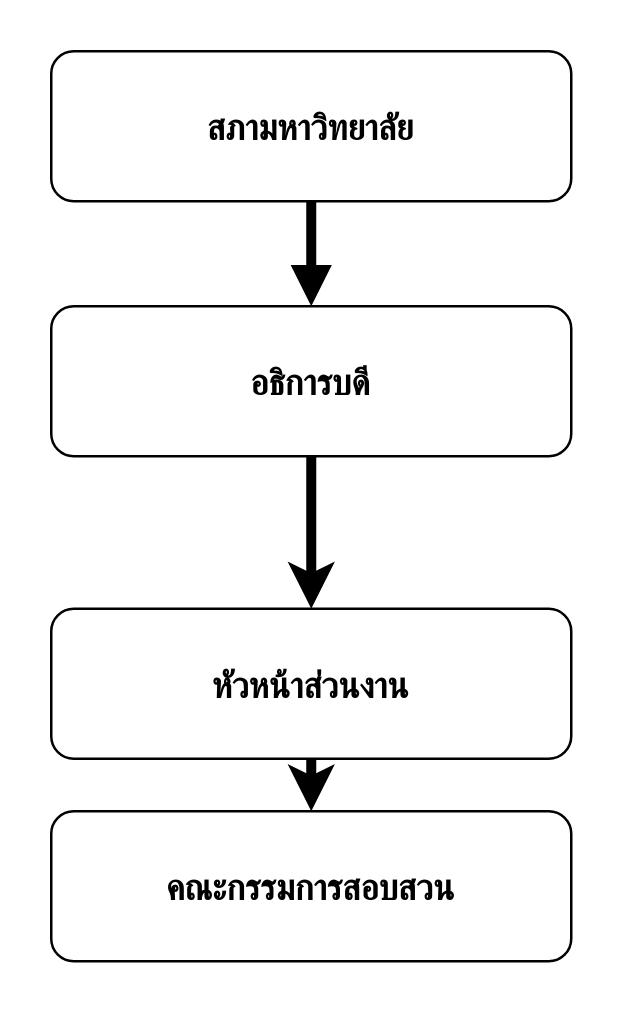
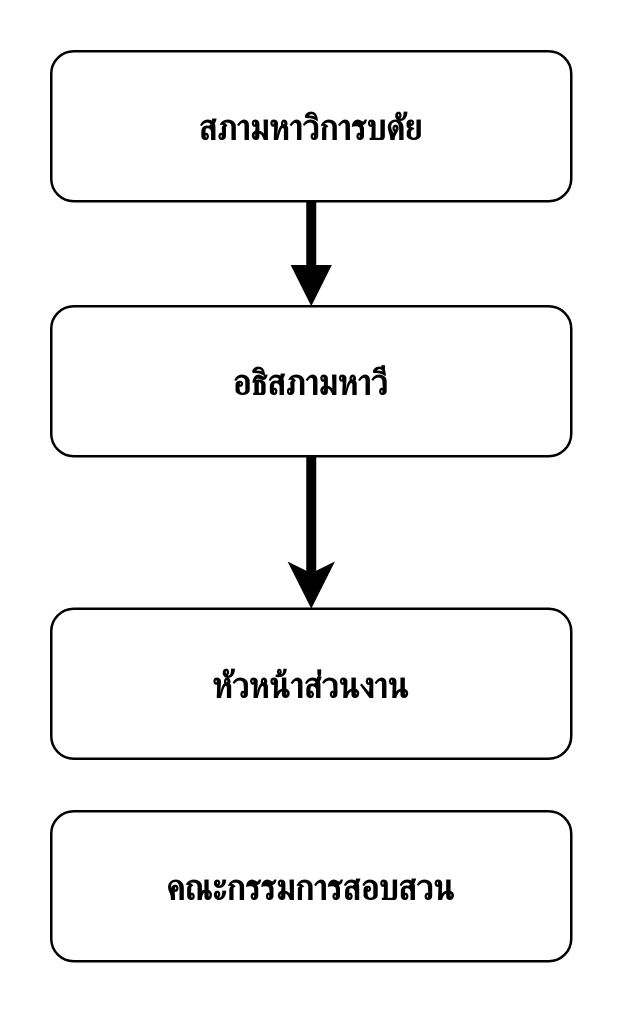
(310, 128) -> (310, 128)
(310, 383) -> (310, 383)
(311, 794) -> none
